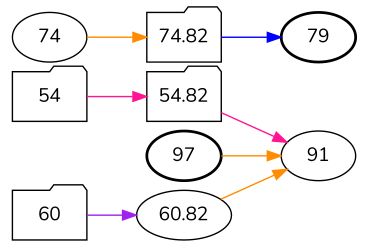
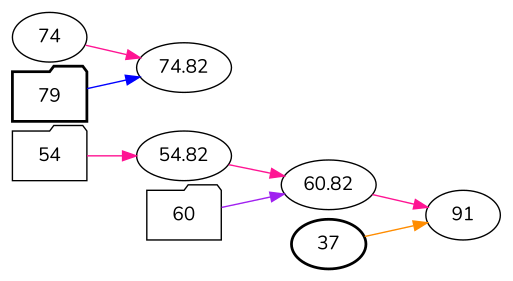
(110, 37) -> (106, 50)
(184, 37) -> (184, 68)
(244, 37) -> (107, 84)
(318, 37) -> (50, 97)
(184, 97) -> (184, 156)
(248, 125) -> (250, 169)
(184, 156) -> (329, 244)
(248, 187) -> (393, 199)
